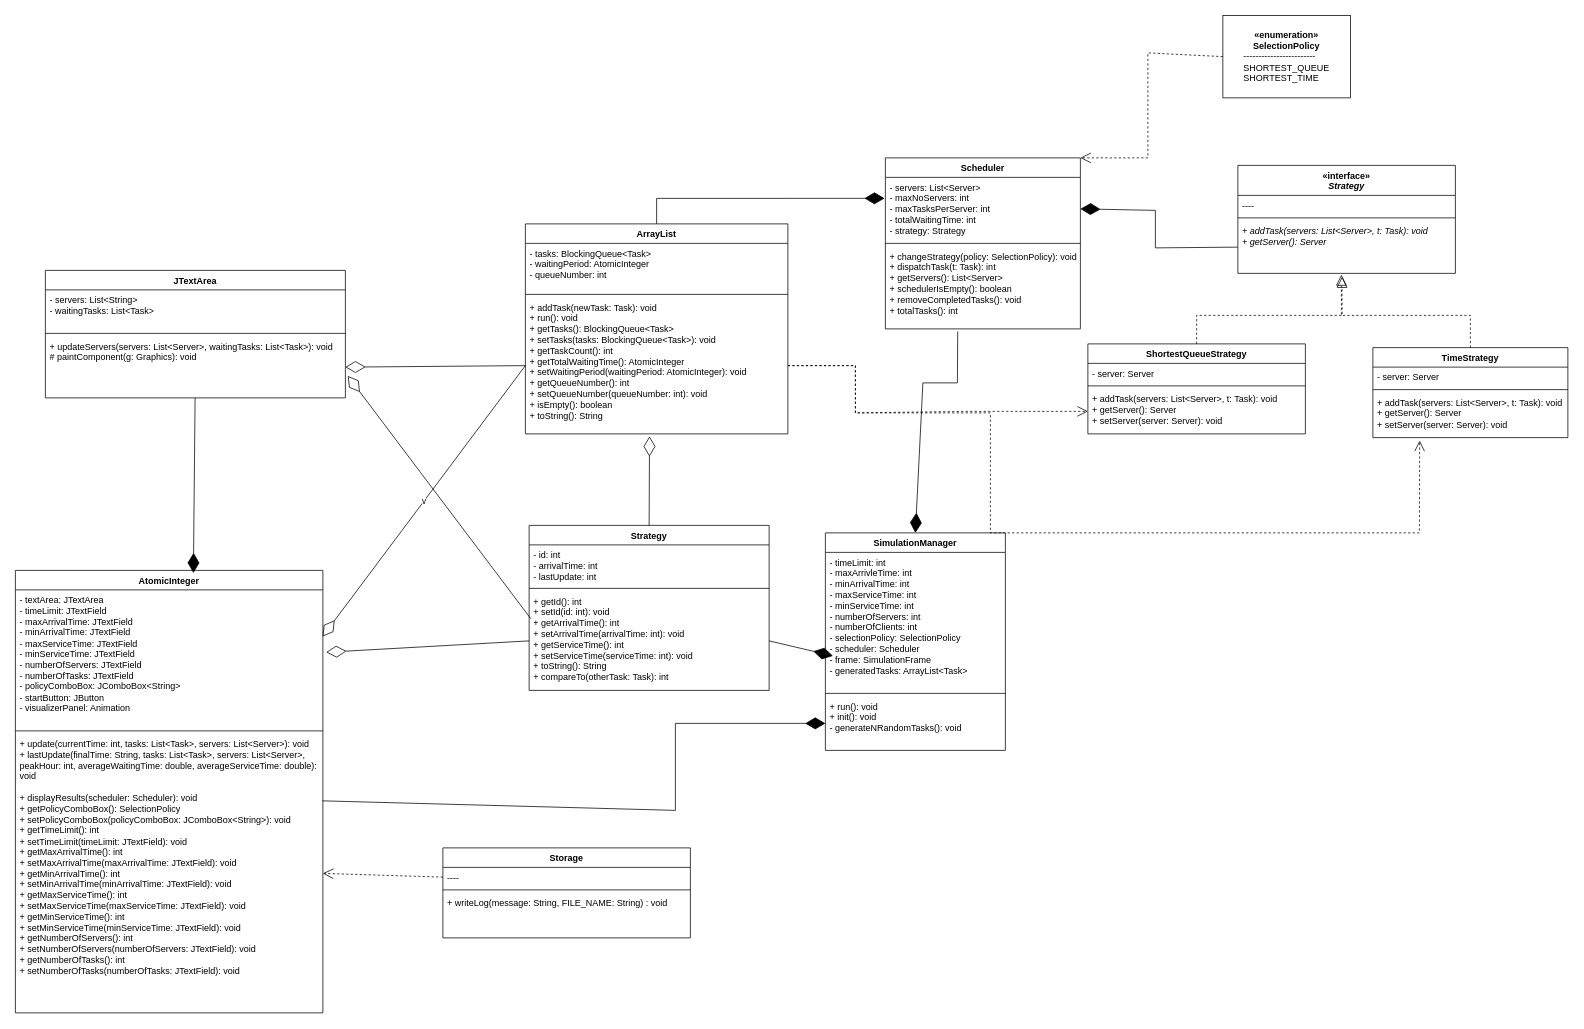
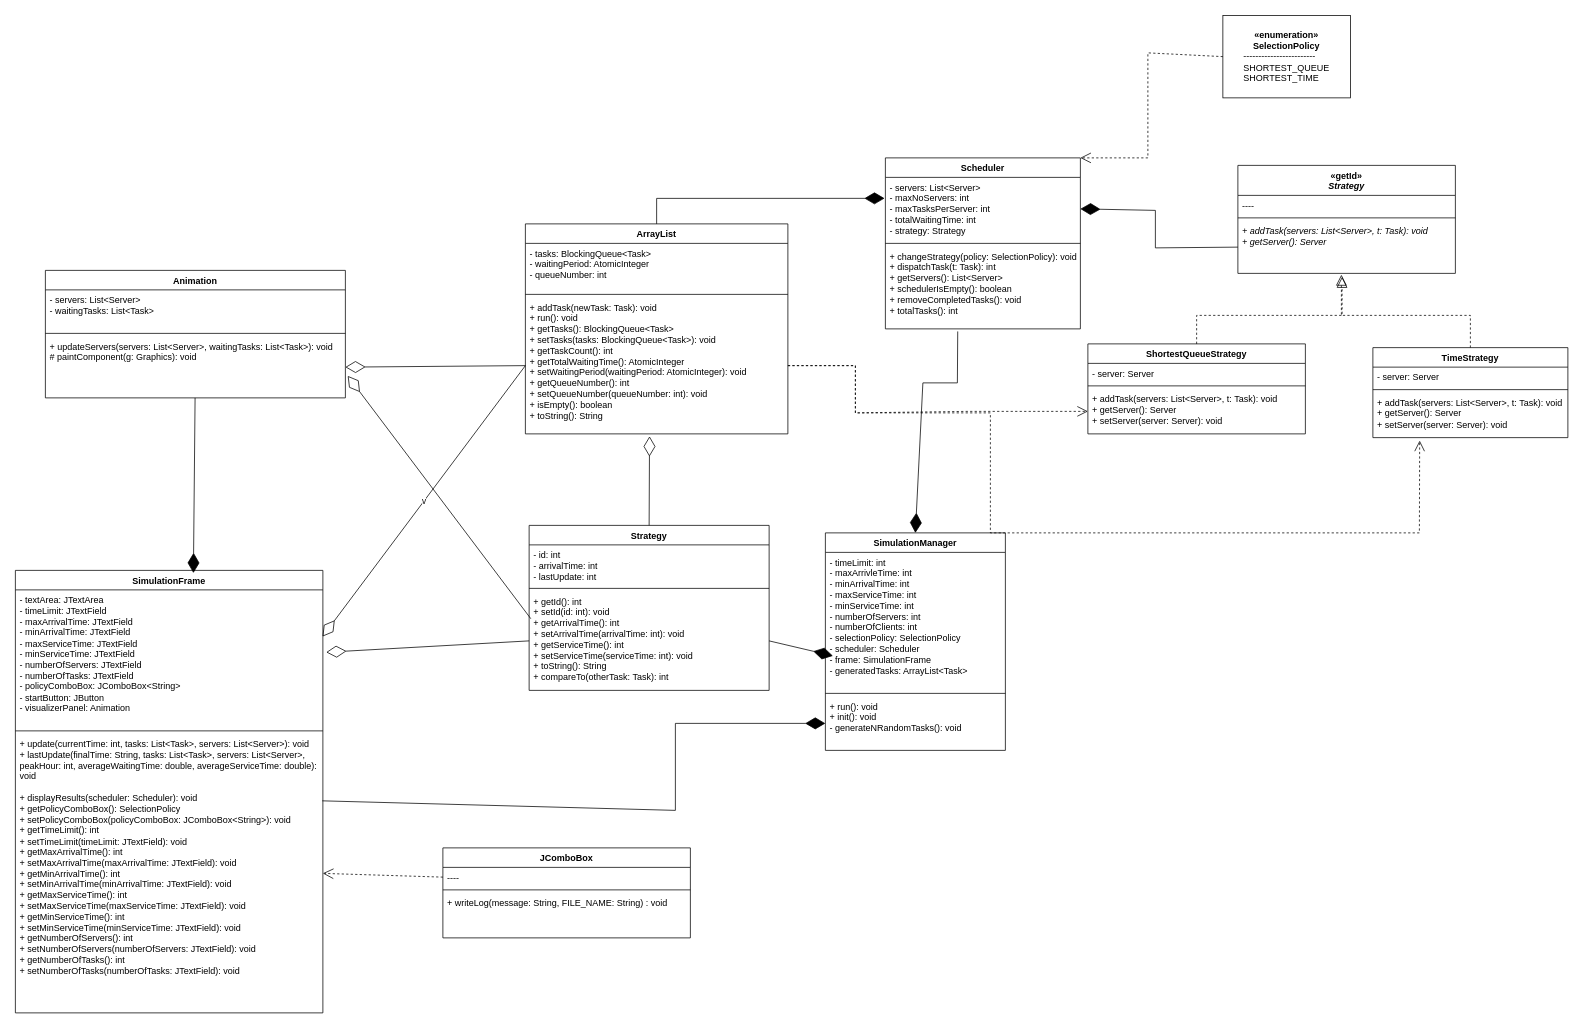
(1347, 181) -> (1347, 181)
(195, 281) -> (195, 281)
(108, 306) -> (108, 306)
(169, 581) -> (169, 581)
(567, 859) -> (567, 859)
